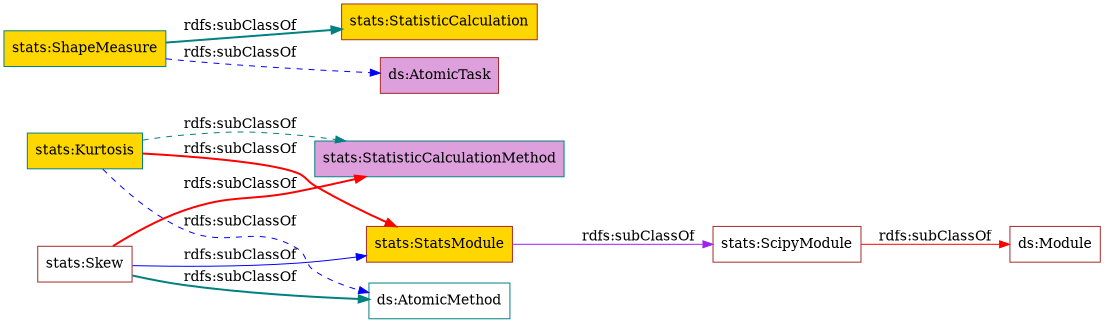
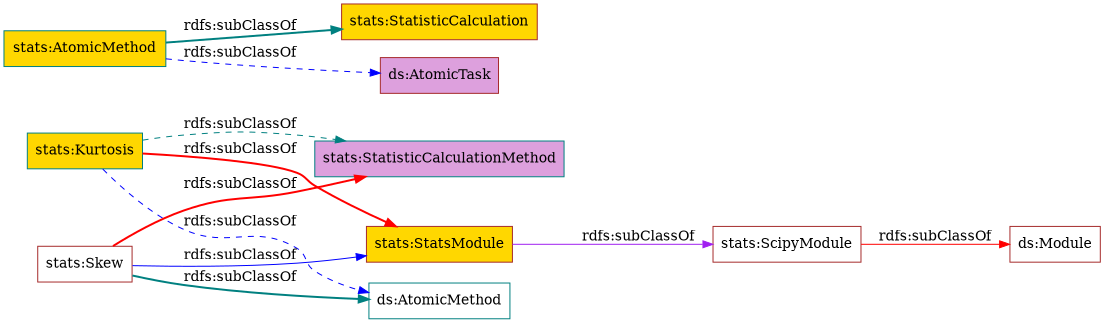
(85, 49) -> (85, 49)
